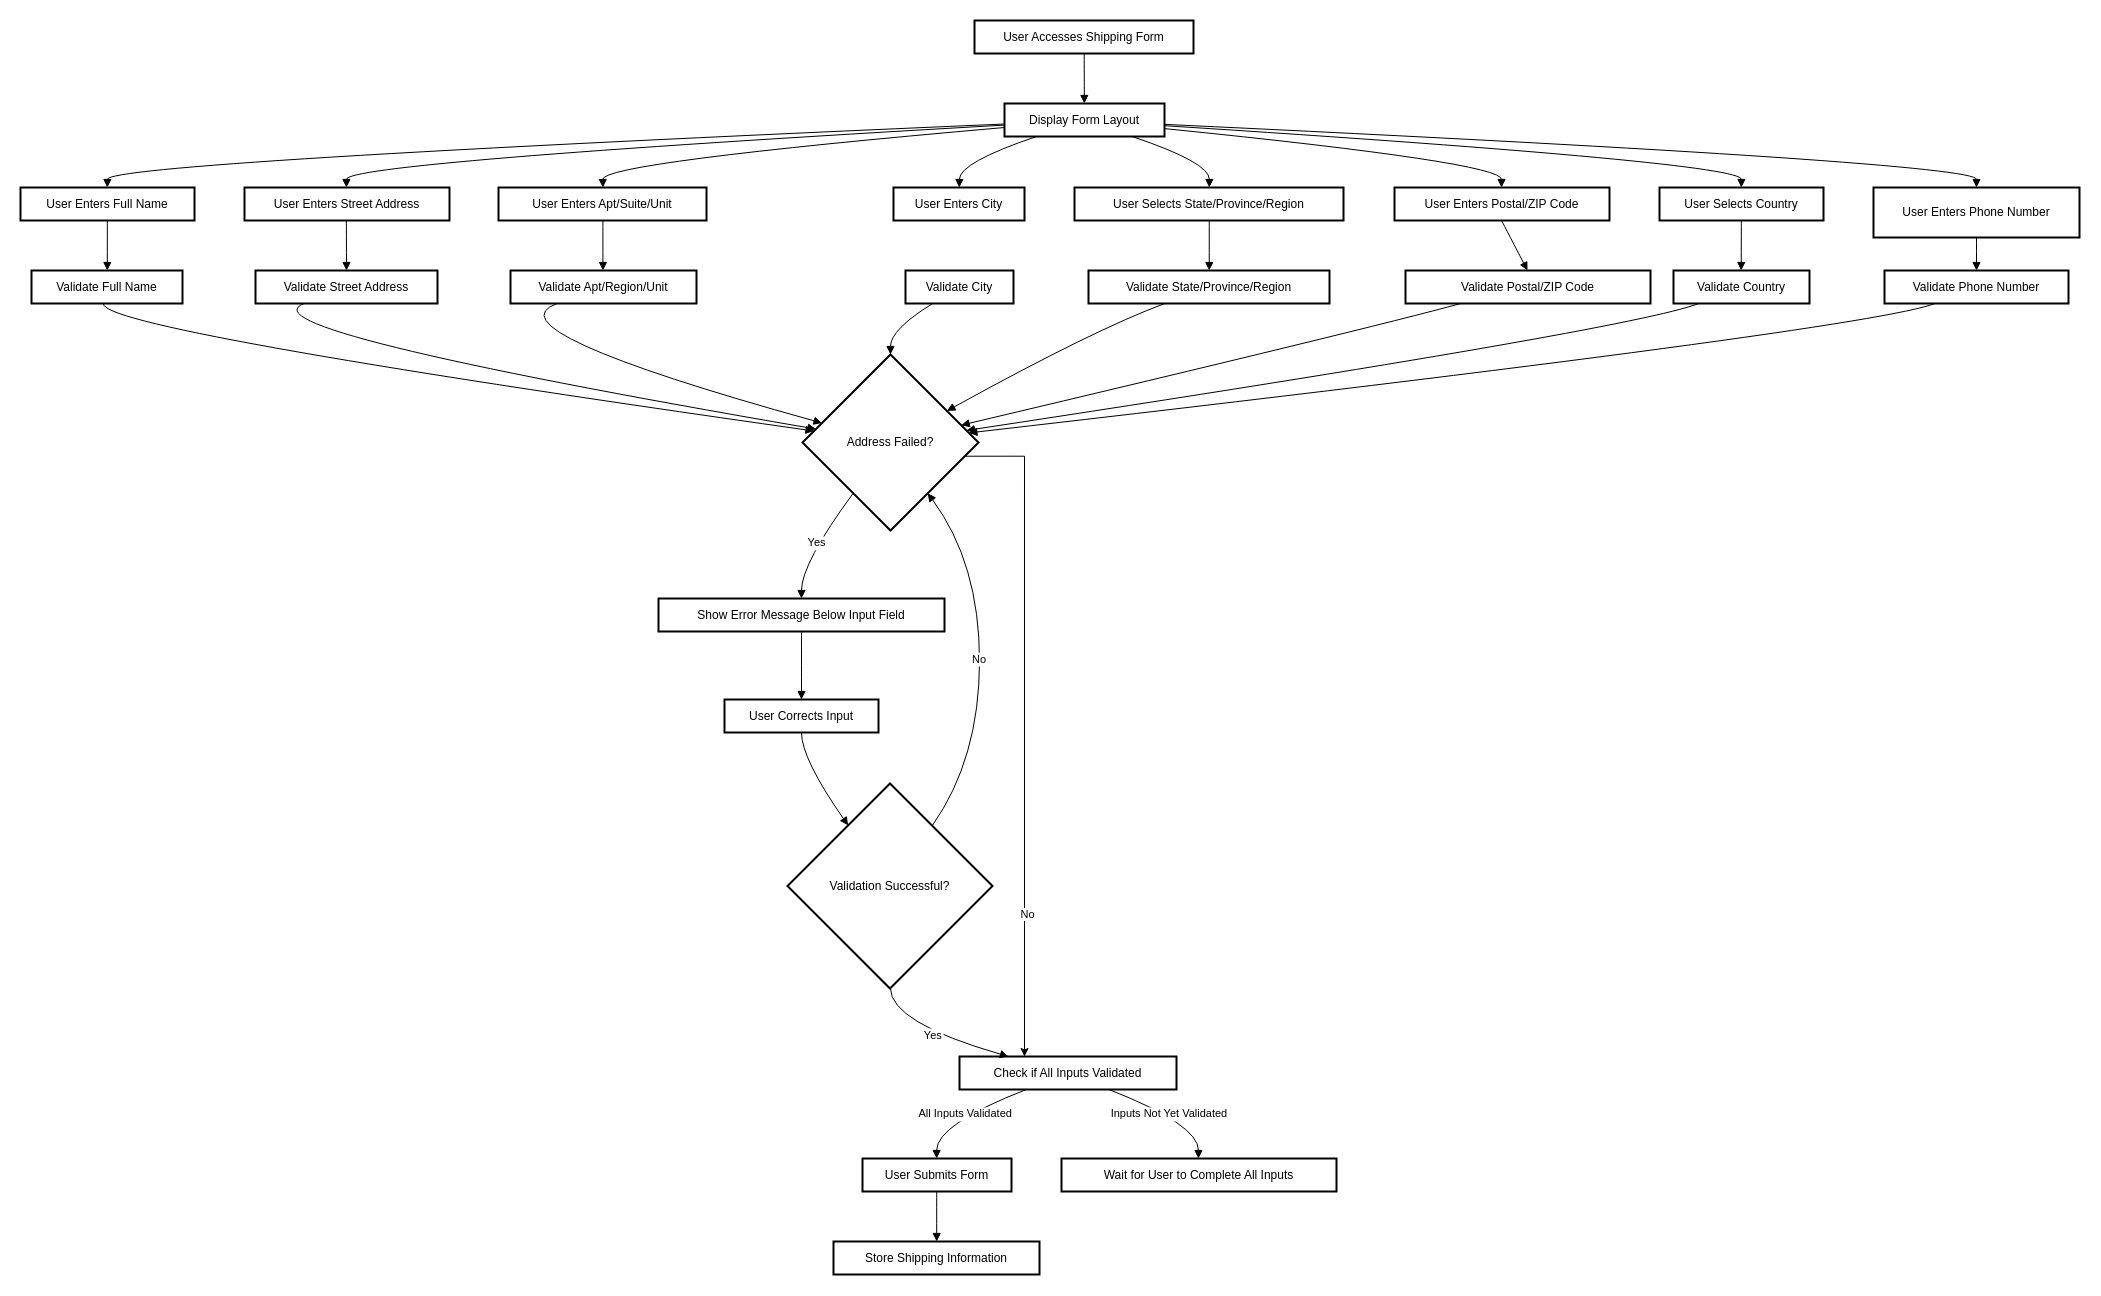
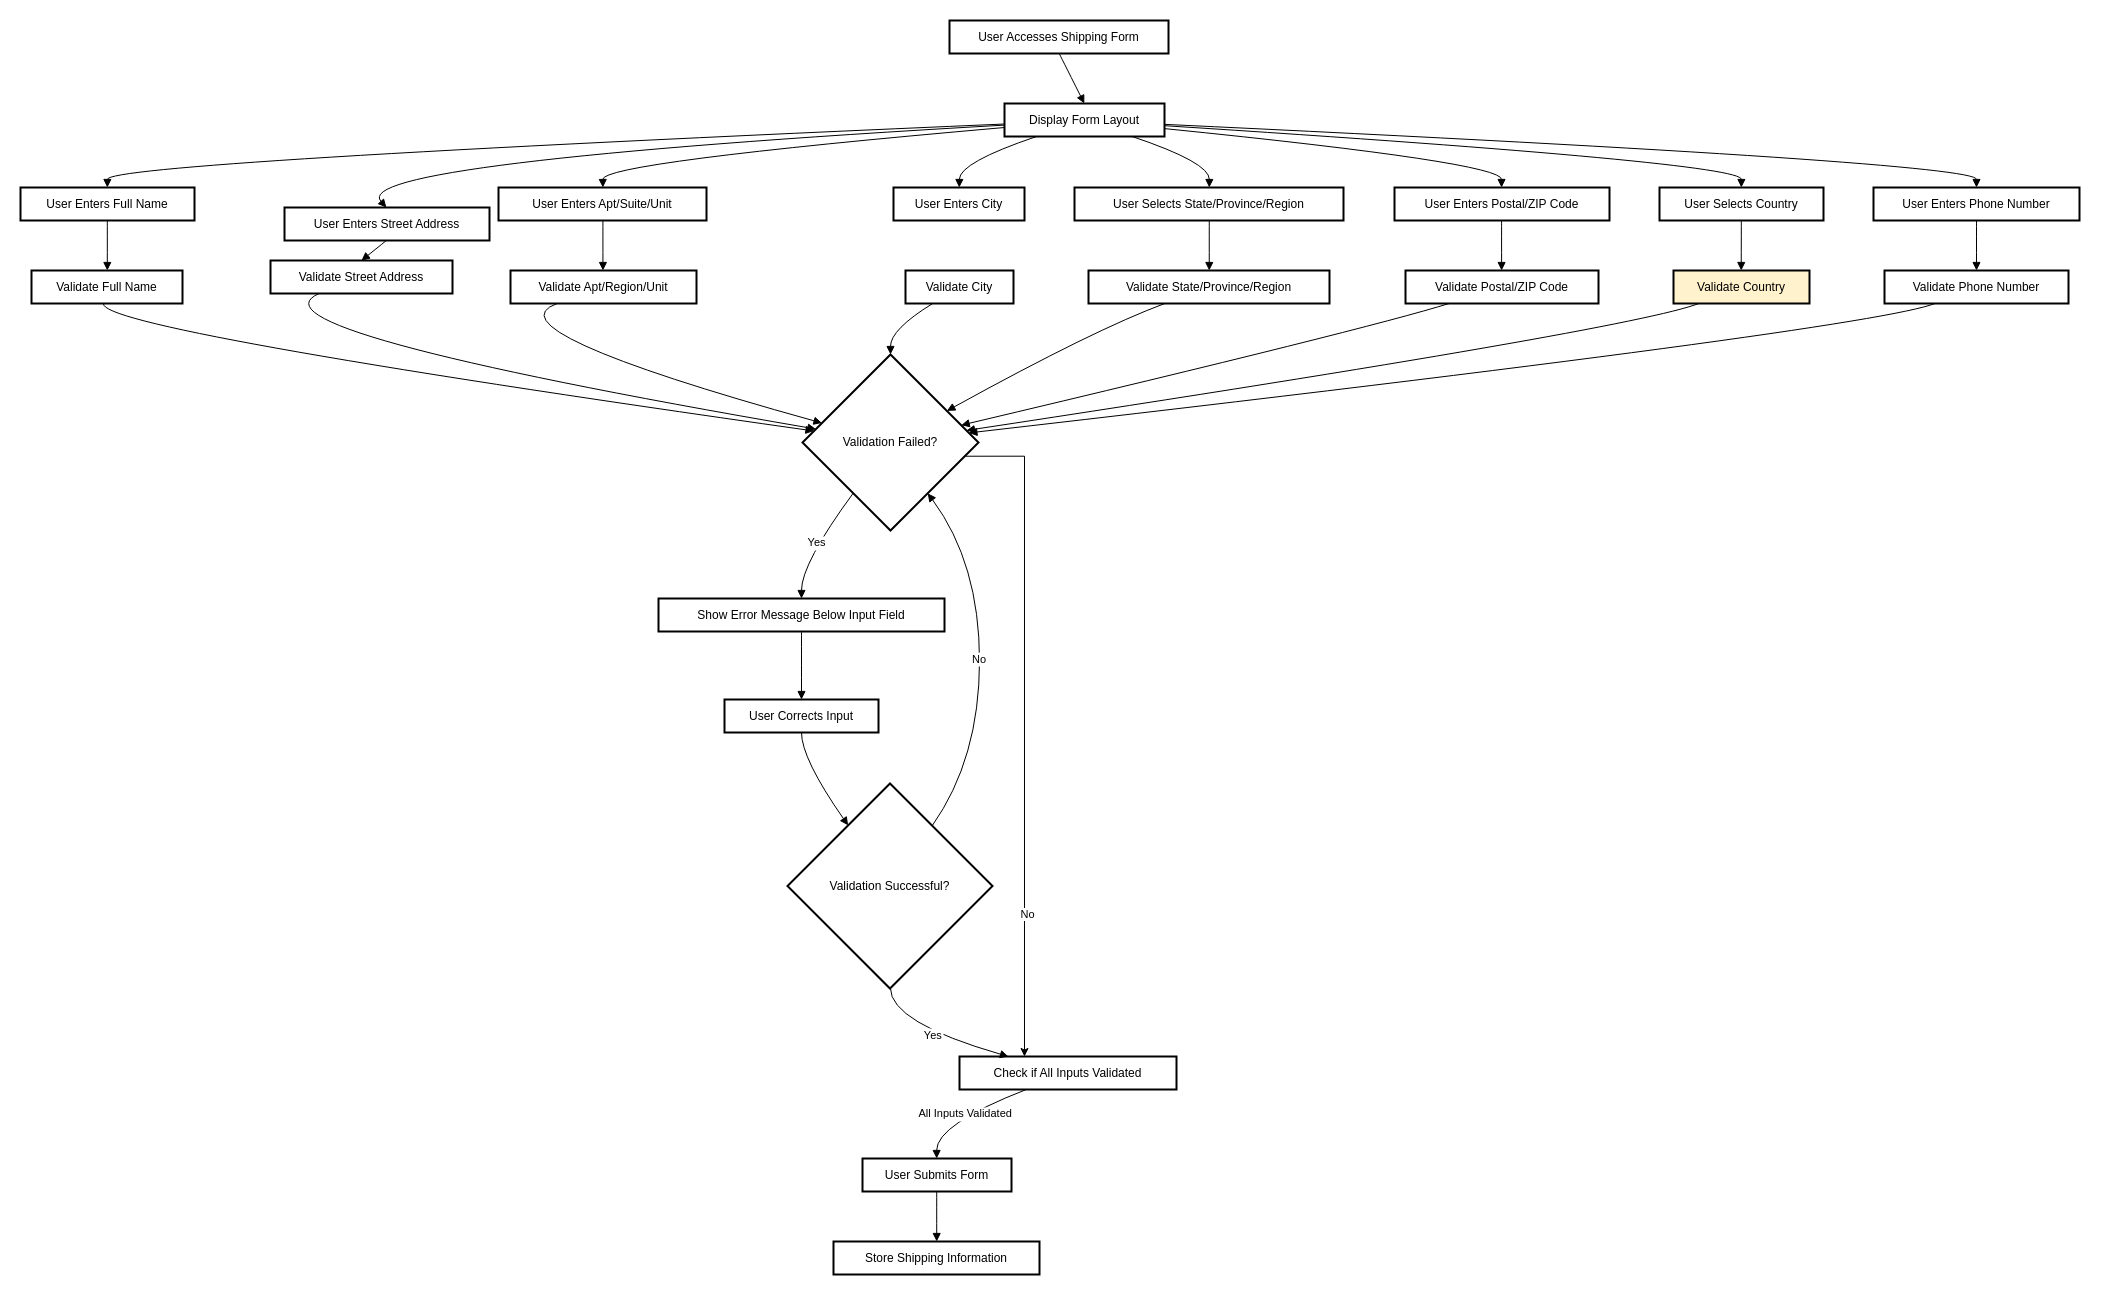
(1084, 37) -> (1059, 37)
(347, 204) -> (387, 224)
(1977, 213) -> (1977, 204)
(347, 287) -> (362, 277)
(1528, 287) -> (1502, 287)
(1742, 287) -> (1742, 287)
(891, 443) -> (891, 443)
(1161, 1113) -> none
(1199, 1175) -> none
